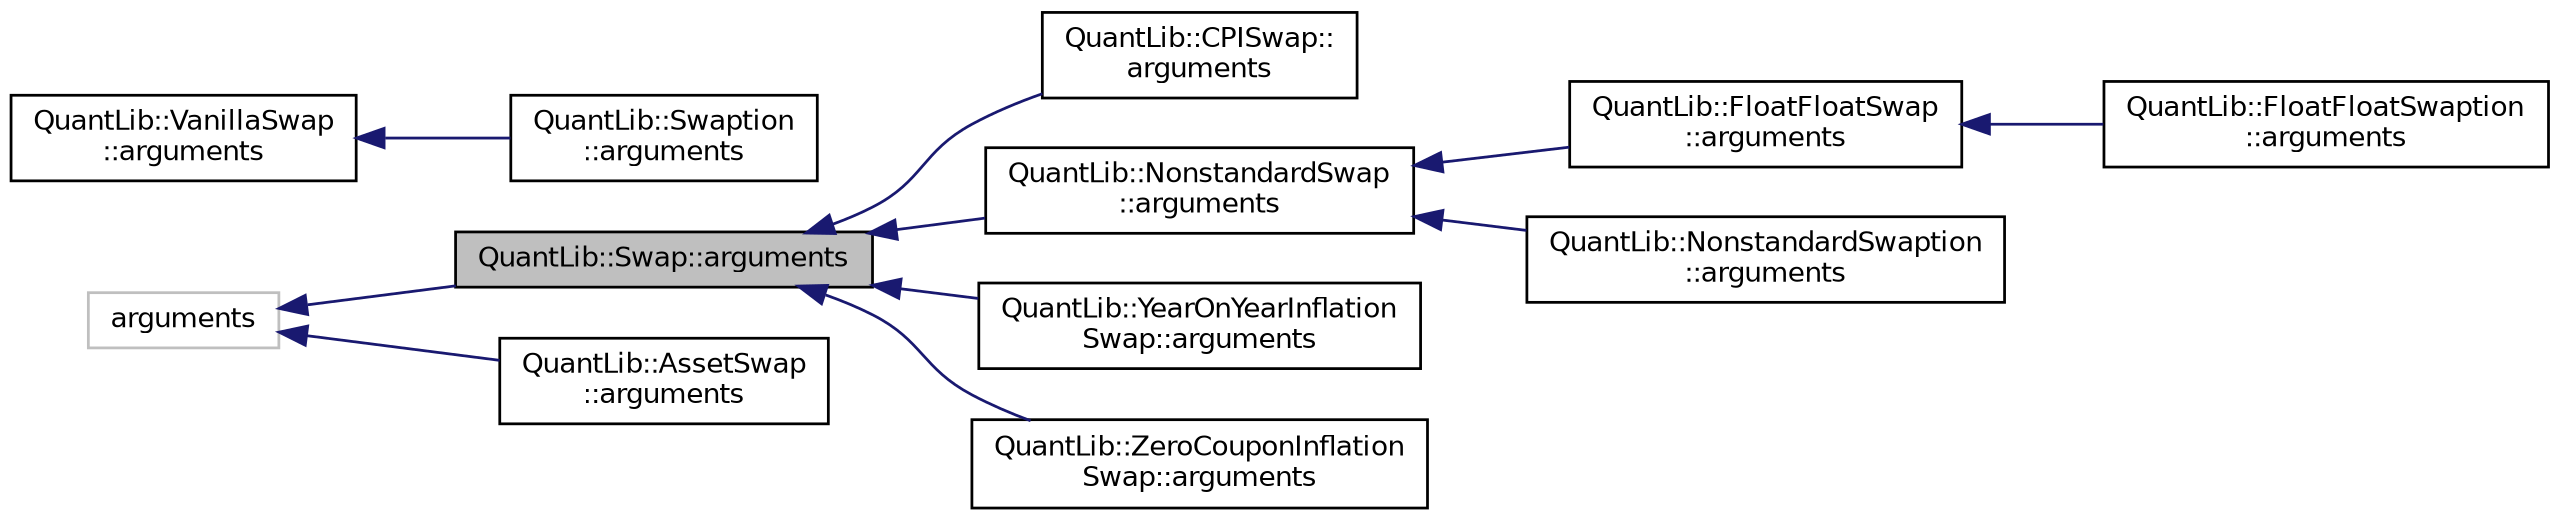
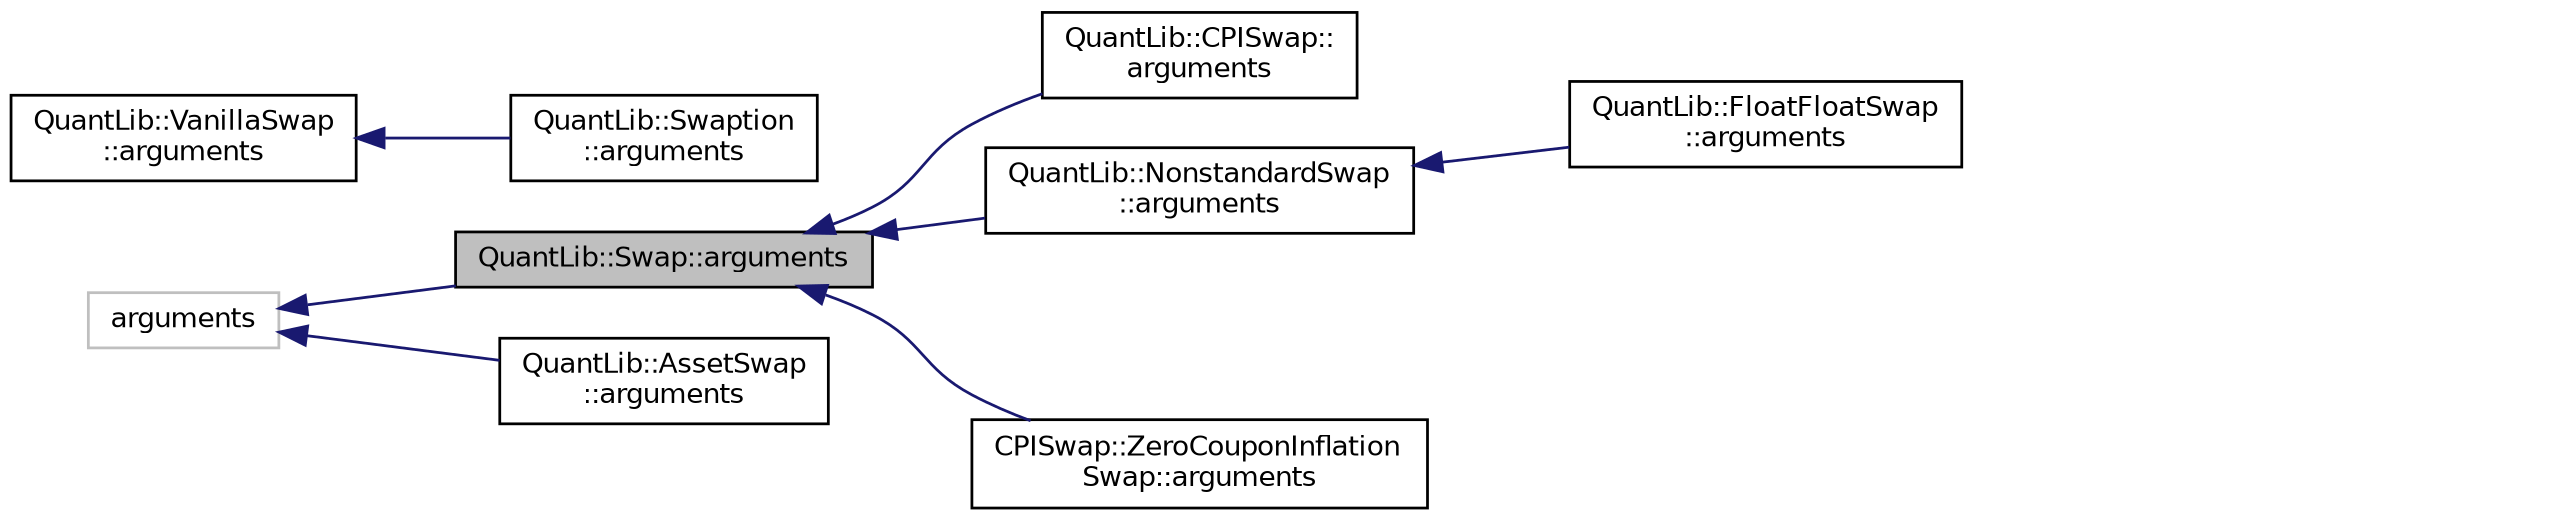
(2326, 124) -> none
(1766, 260) -> none
(1200, 326) -> none
(1200, 464) -> (1200, 464)
